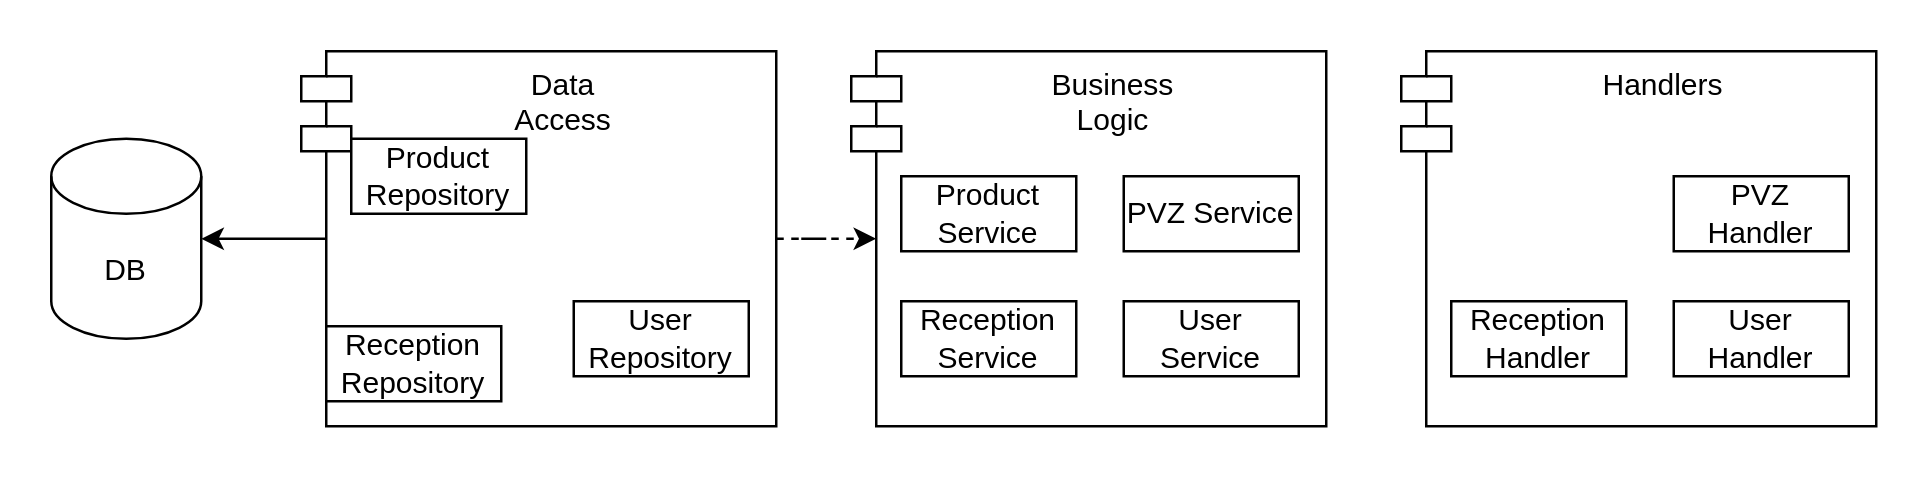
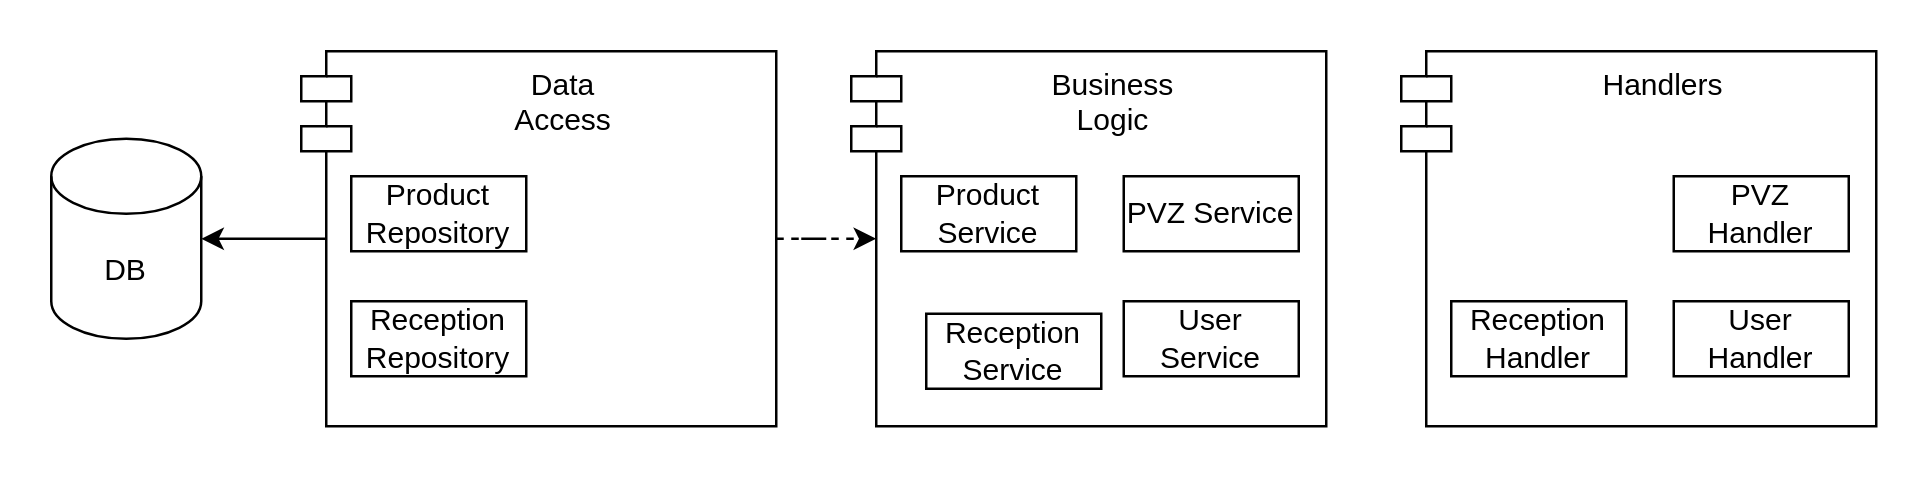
(439, 176) -> (439, 214)
(661, 339) -> none
(989, 339) -> (1014, 351)
(414, 364) -> (439, 339)
